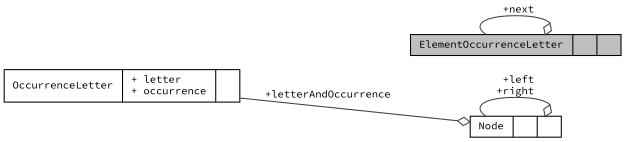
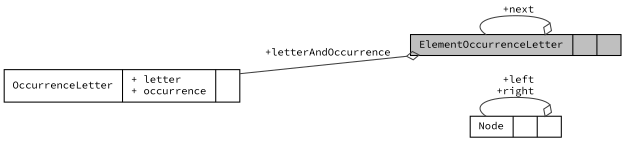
(349, 109) -> (323, 65)
